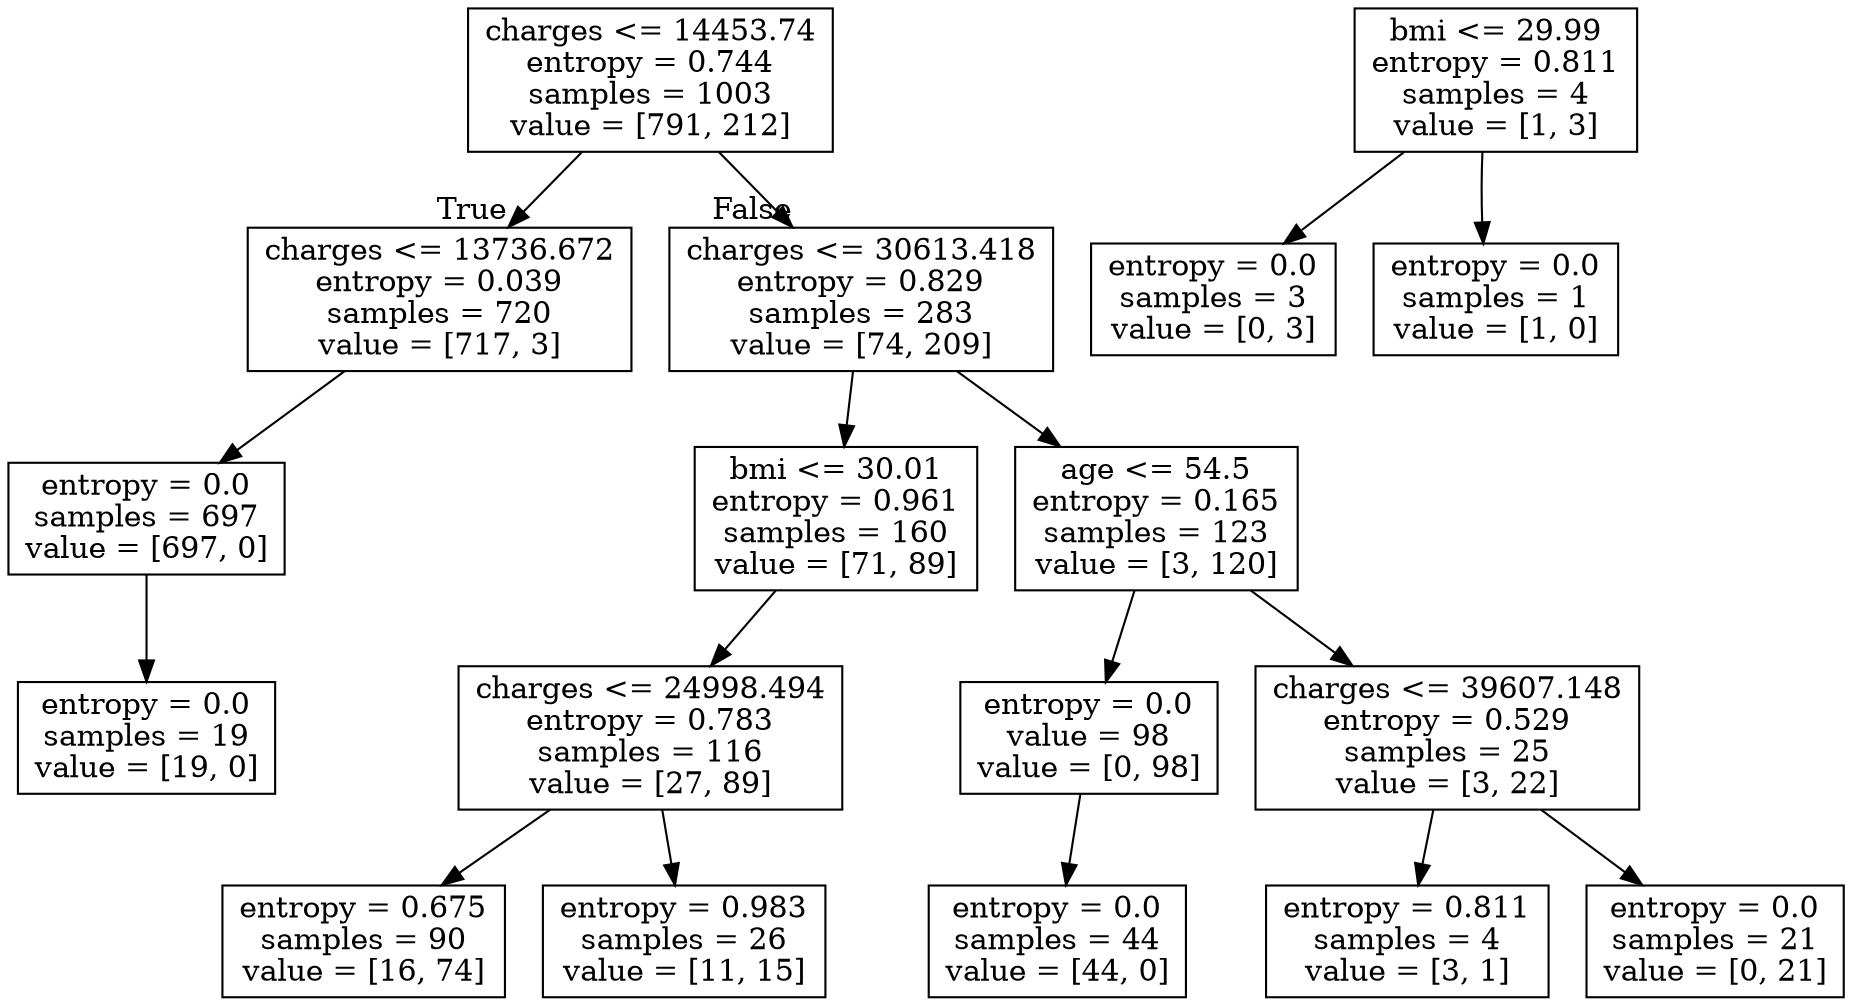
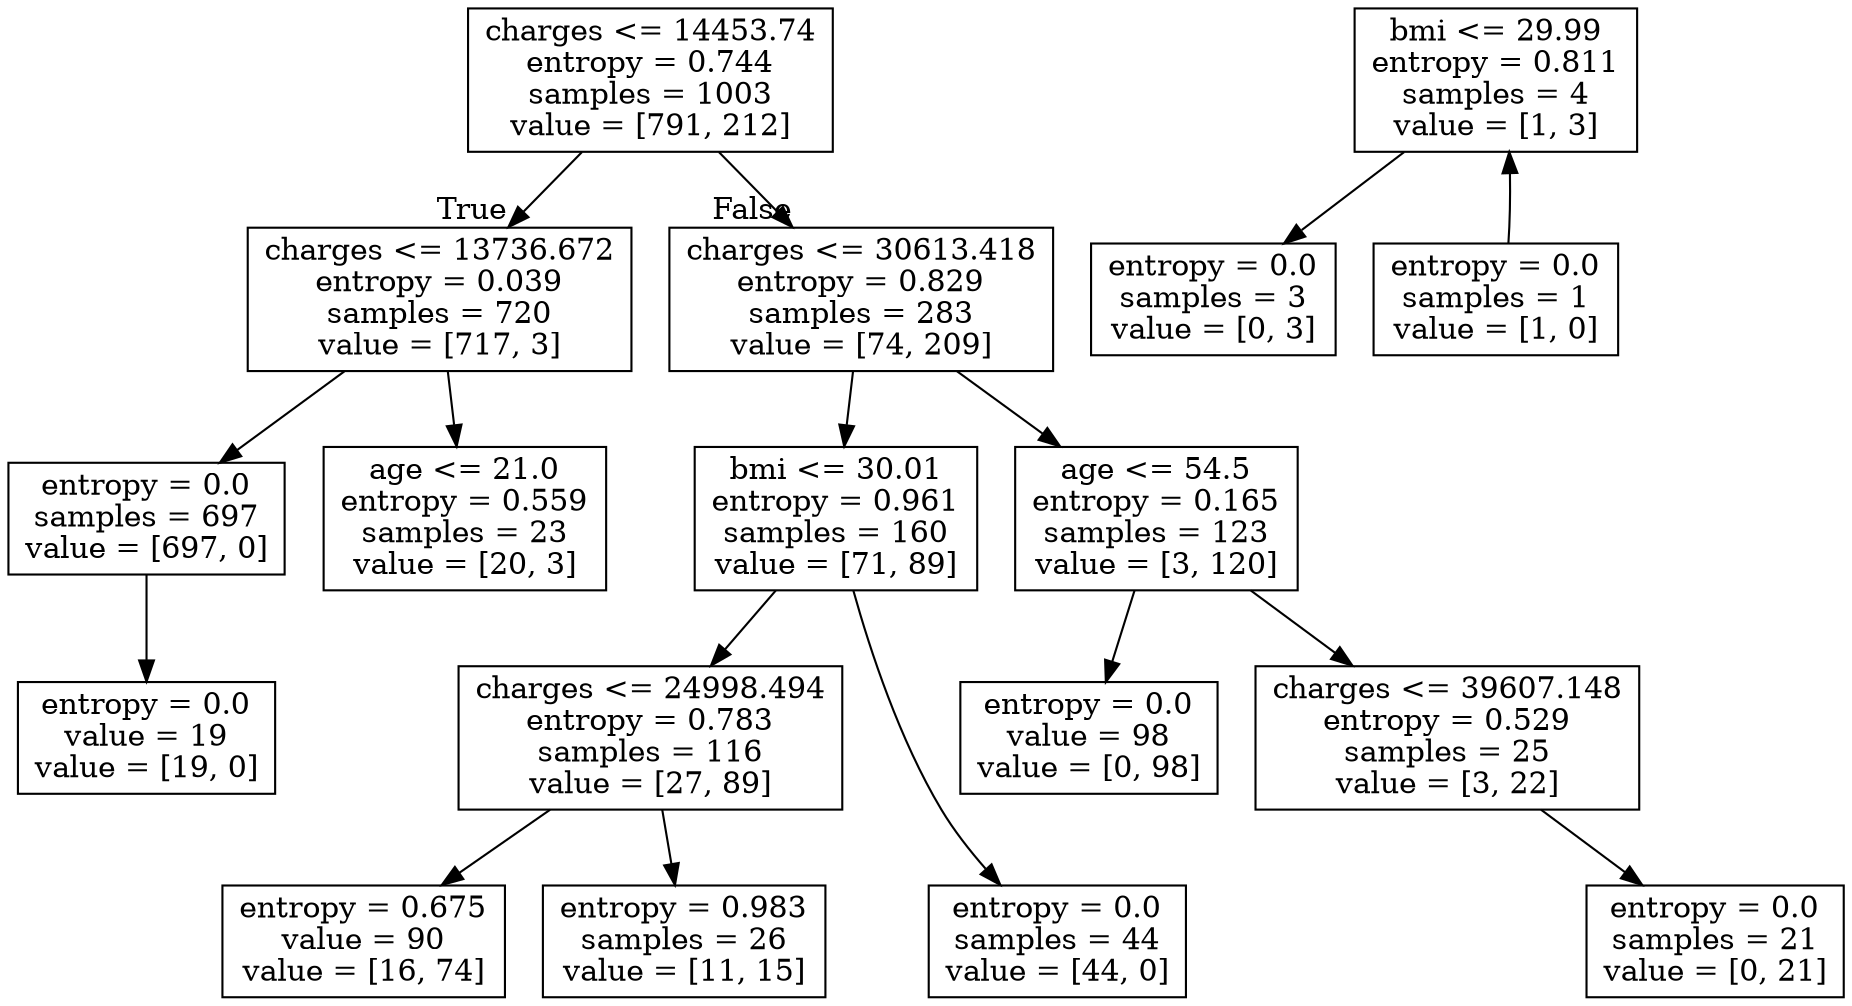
(1482, 187) -> (1510, 208)
none -> (465, 519)
(147, 738) -> (147, 738)
(1075, 829) -> (905, 737)
(364, 941) -> (364, 941)
(1407, 941) -> none
